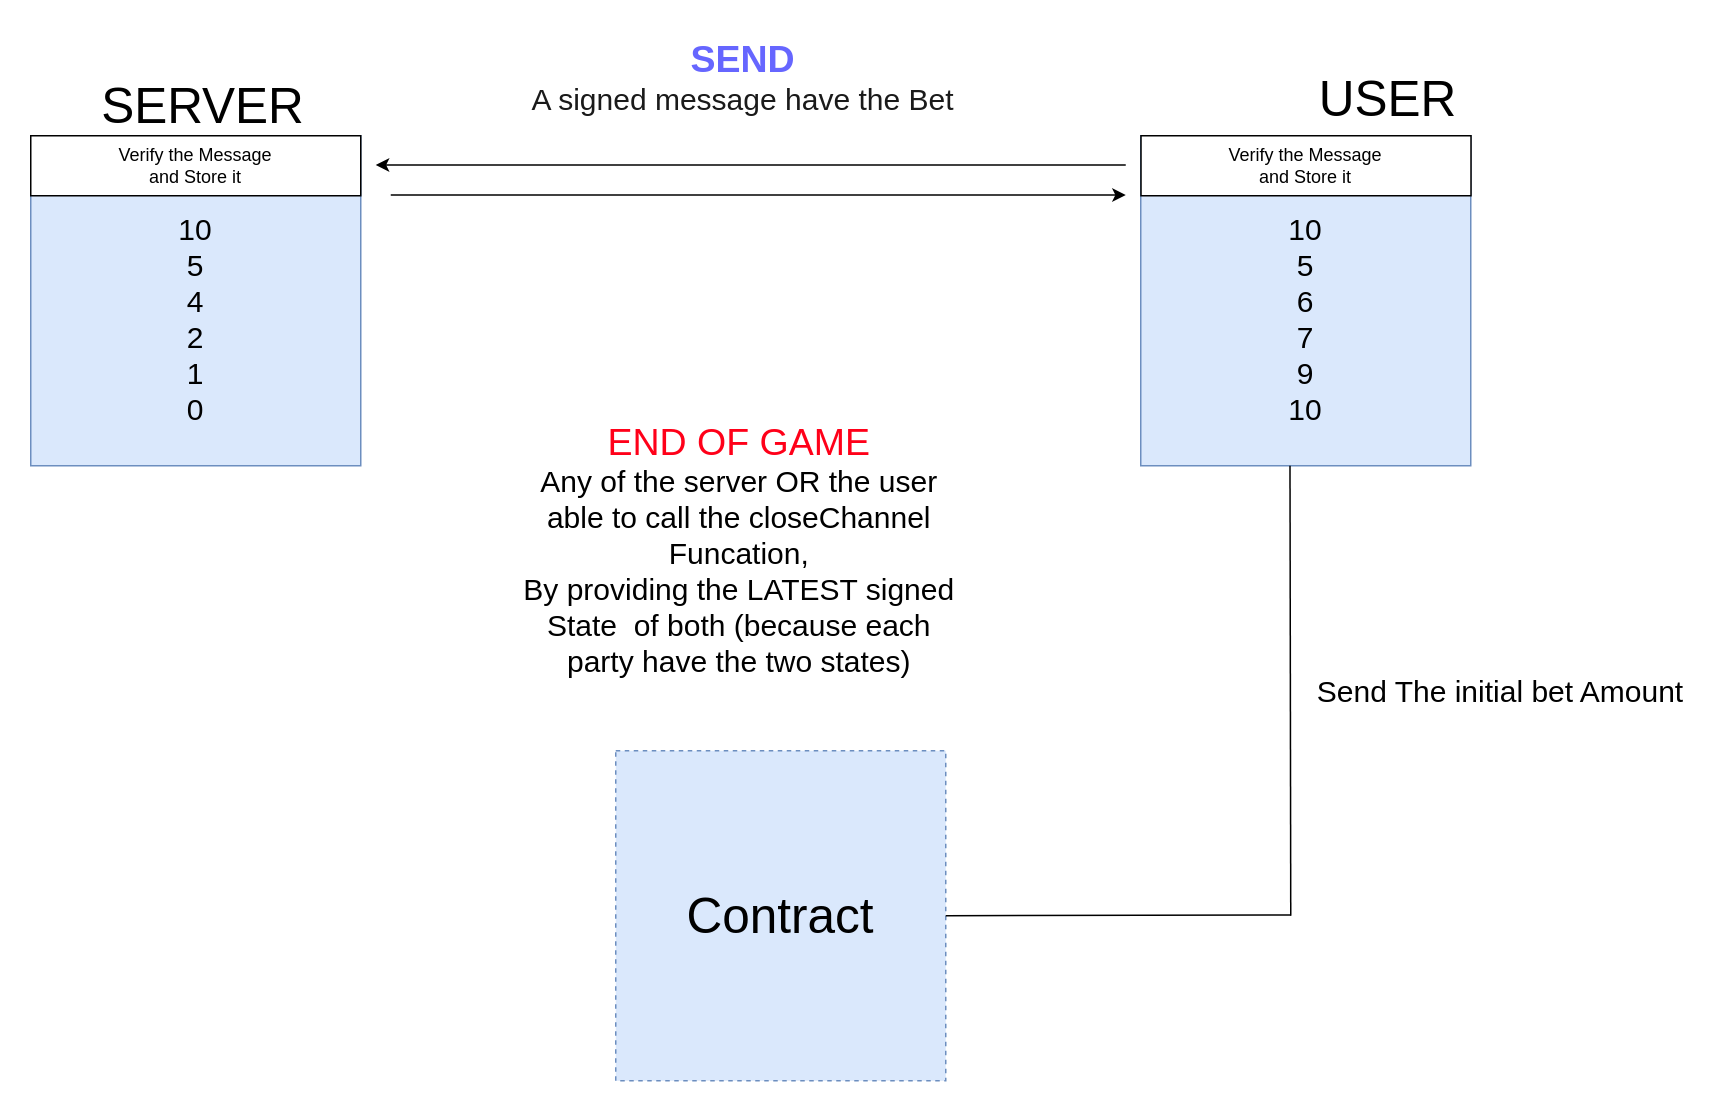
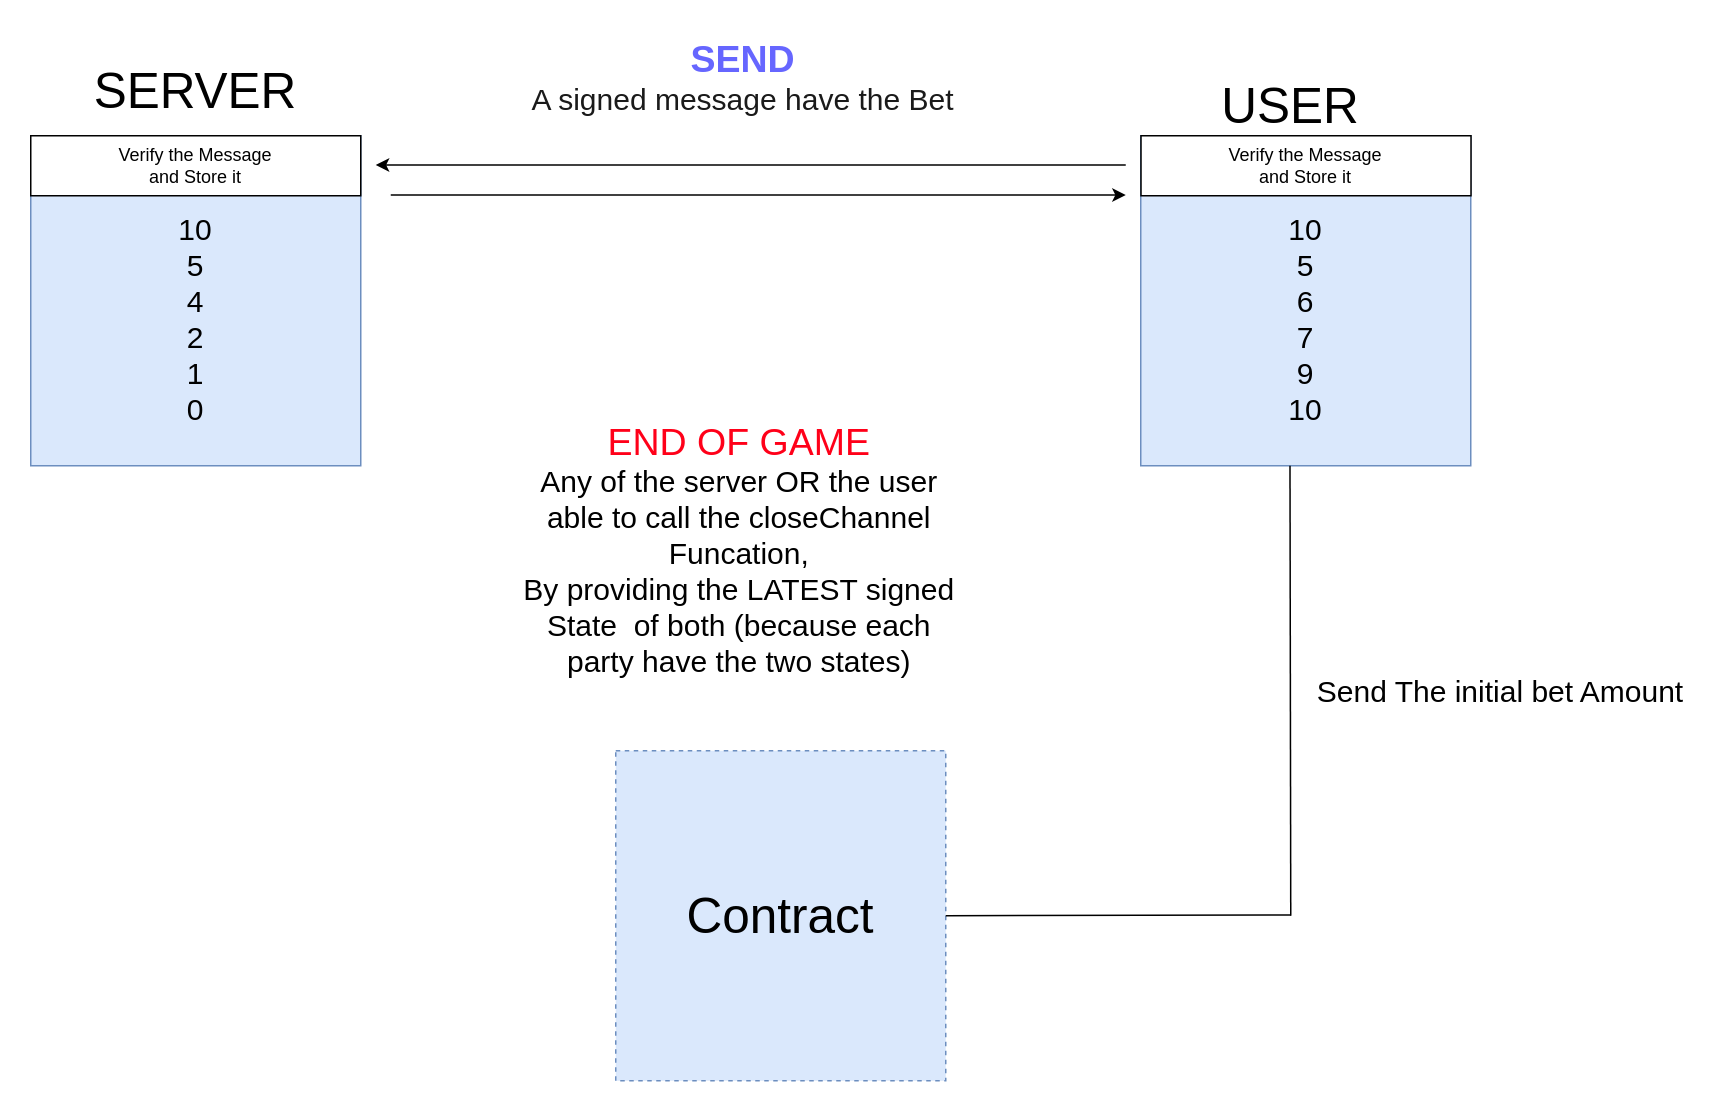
(1388, 98) -> (1291, 106)
(203, 106) -> (196, 91)
